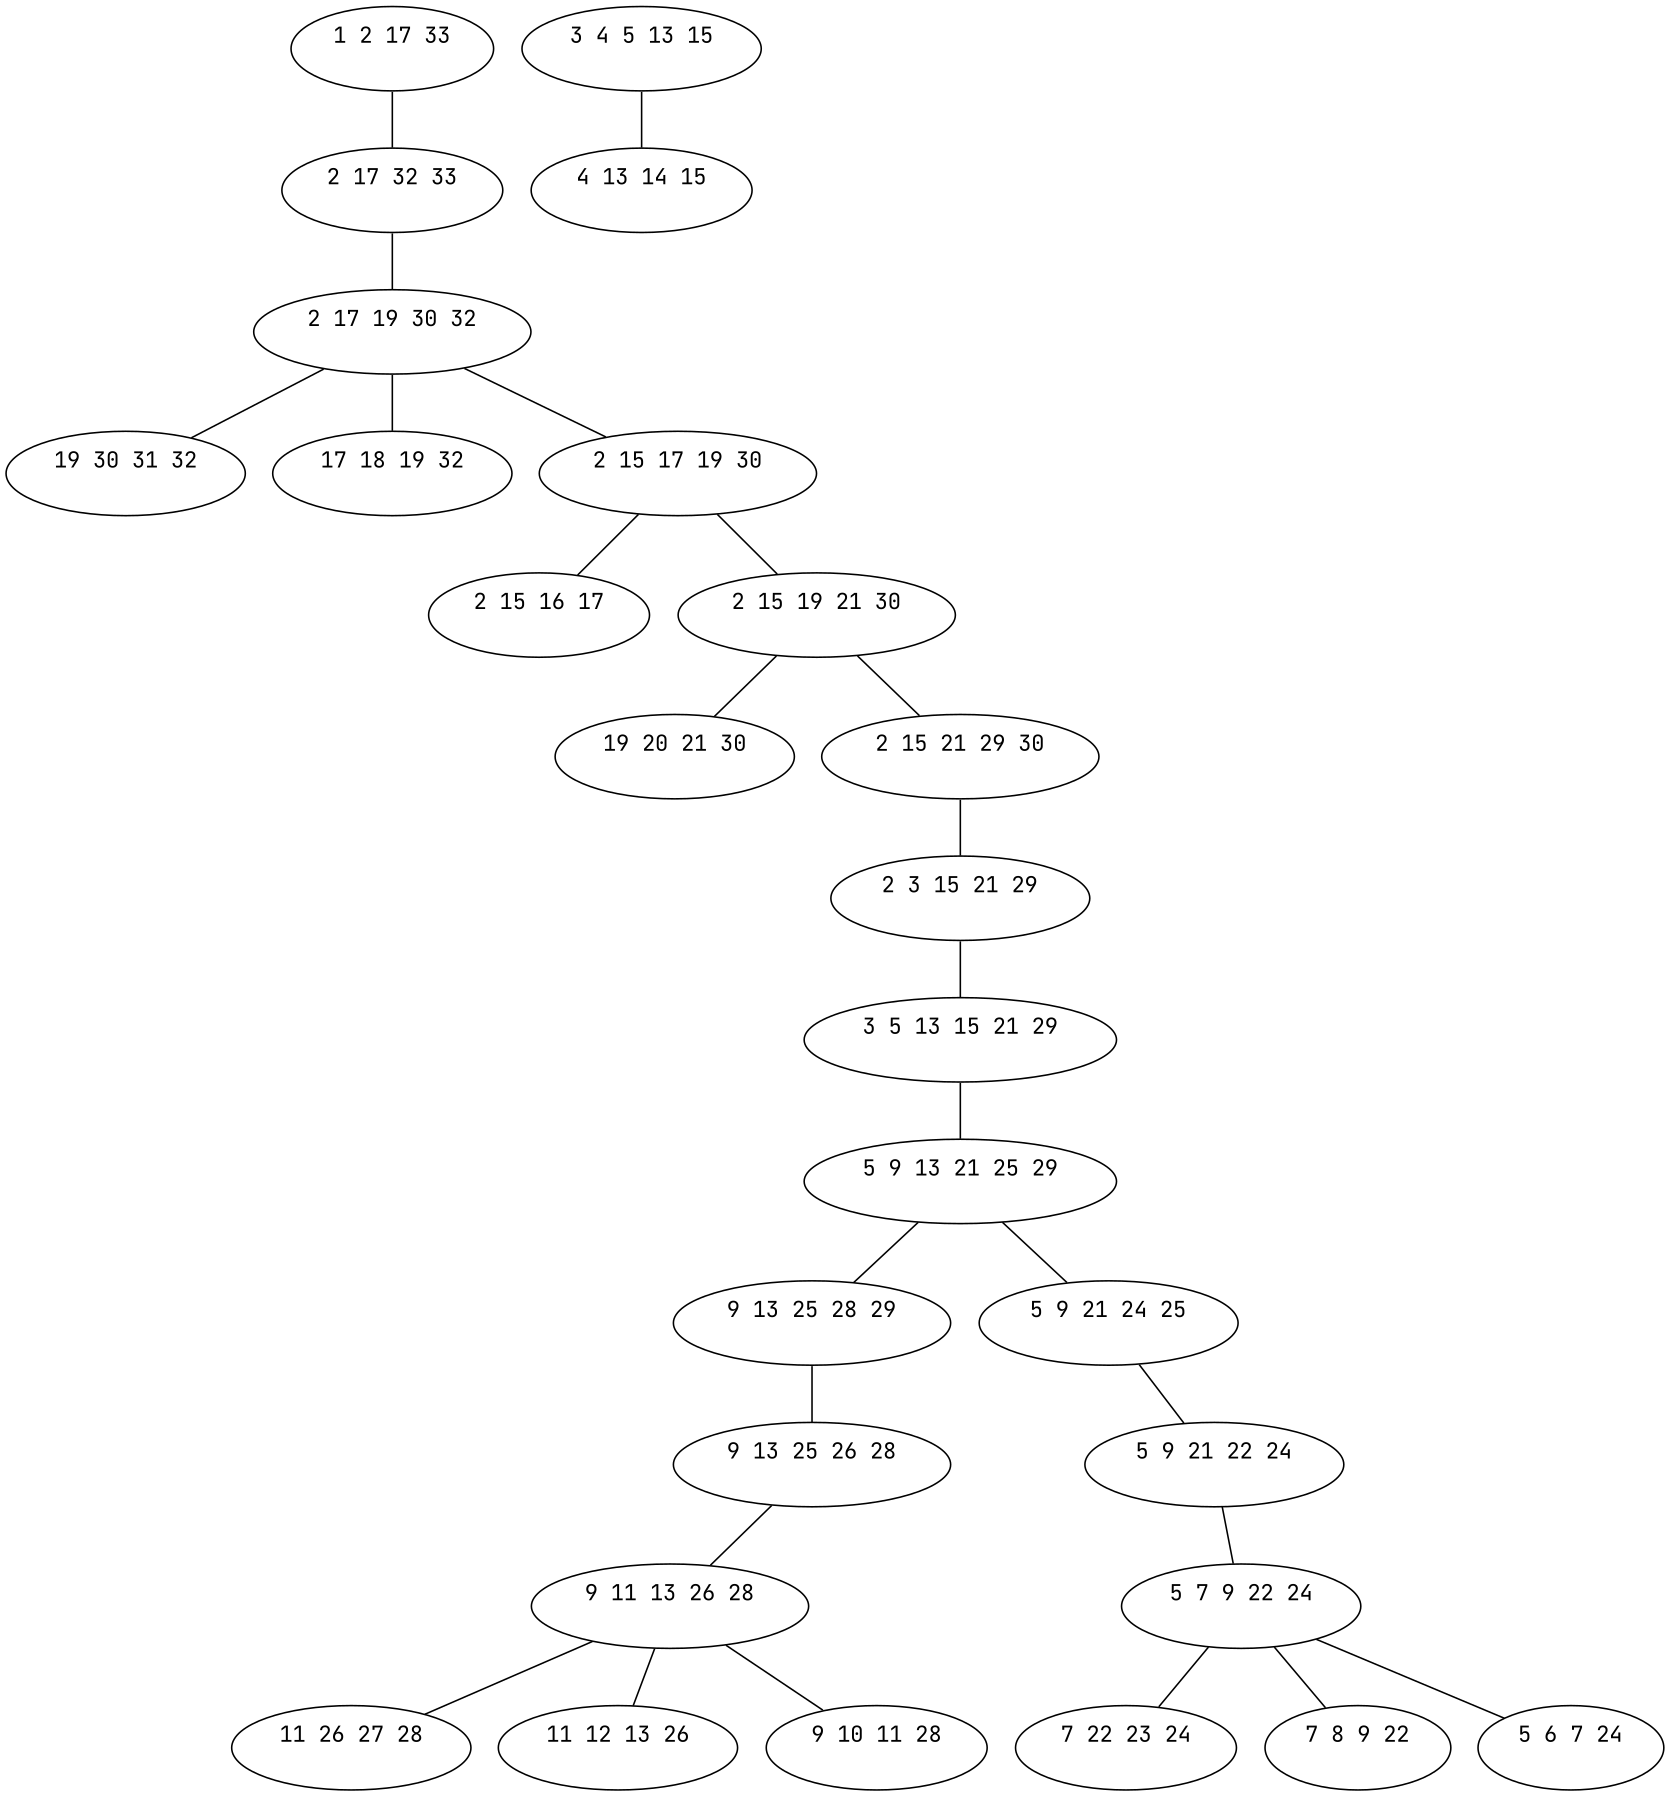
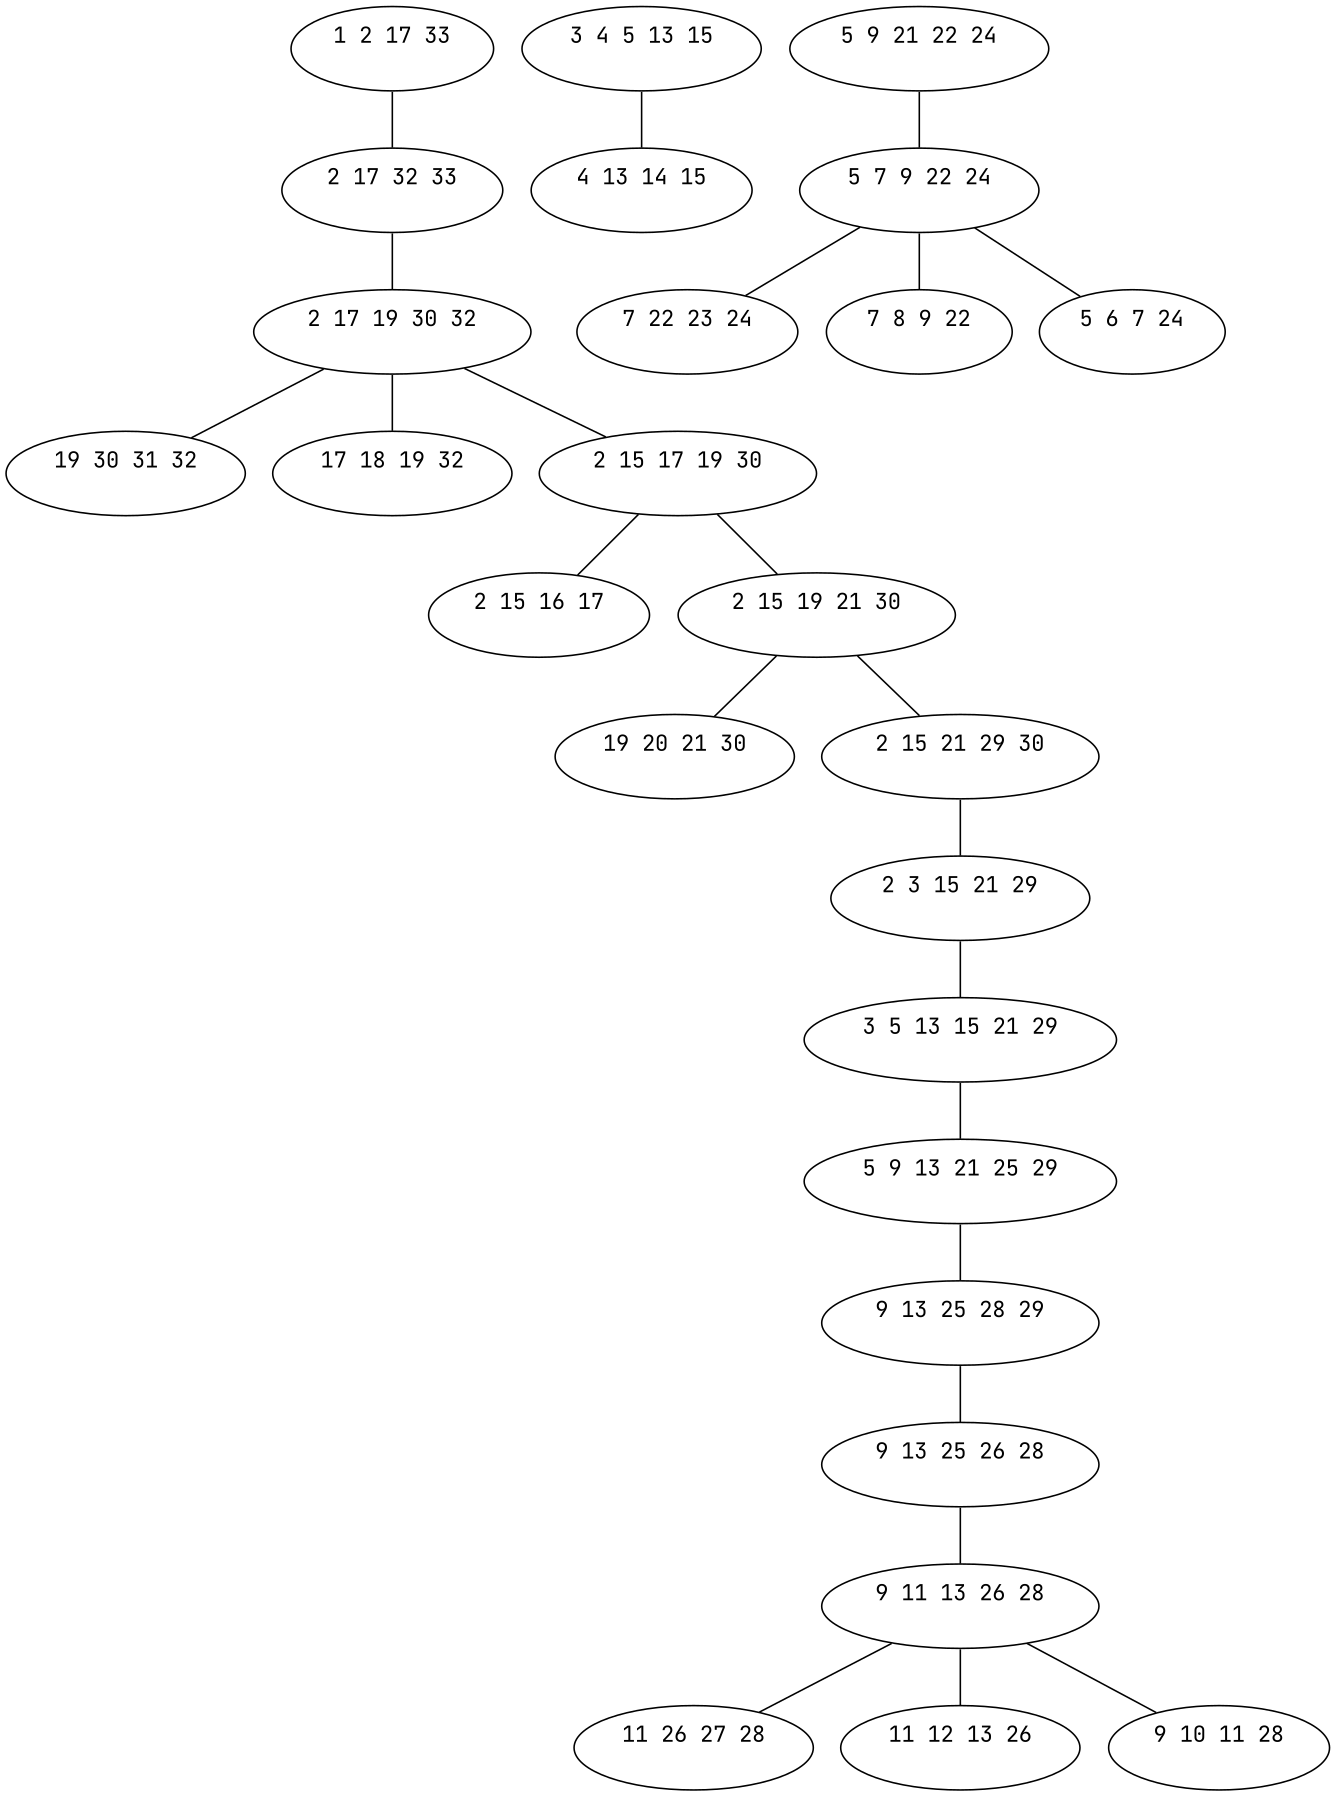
(1109, 1323) -> none
